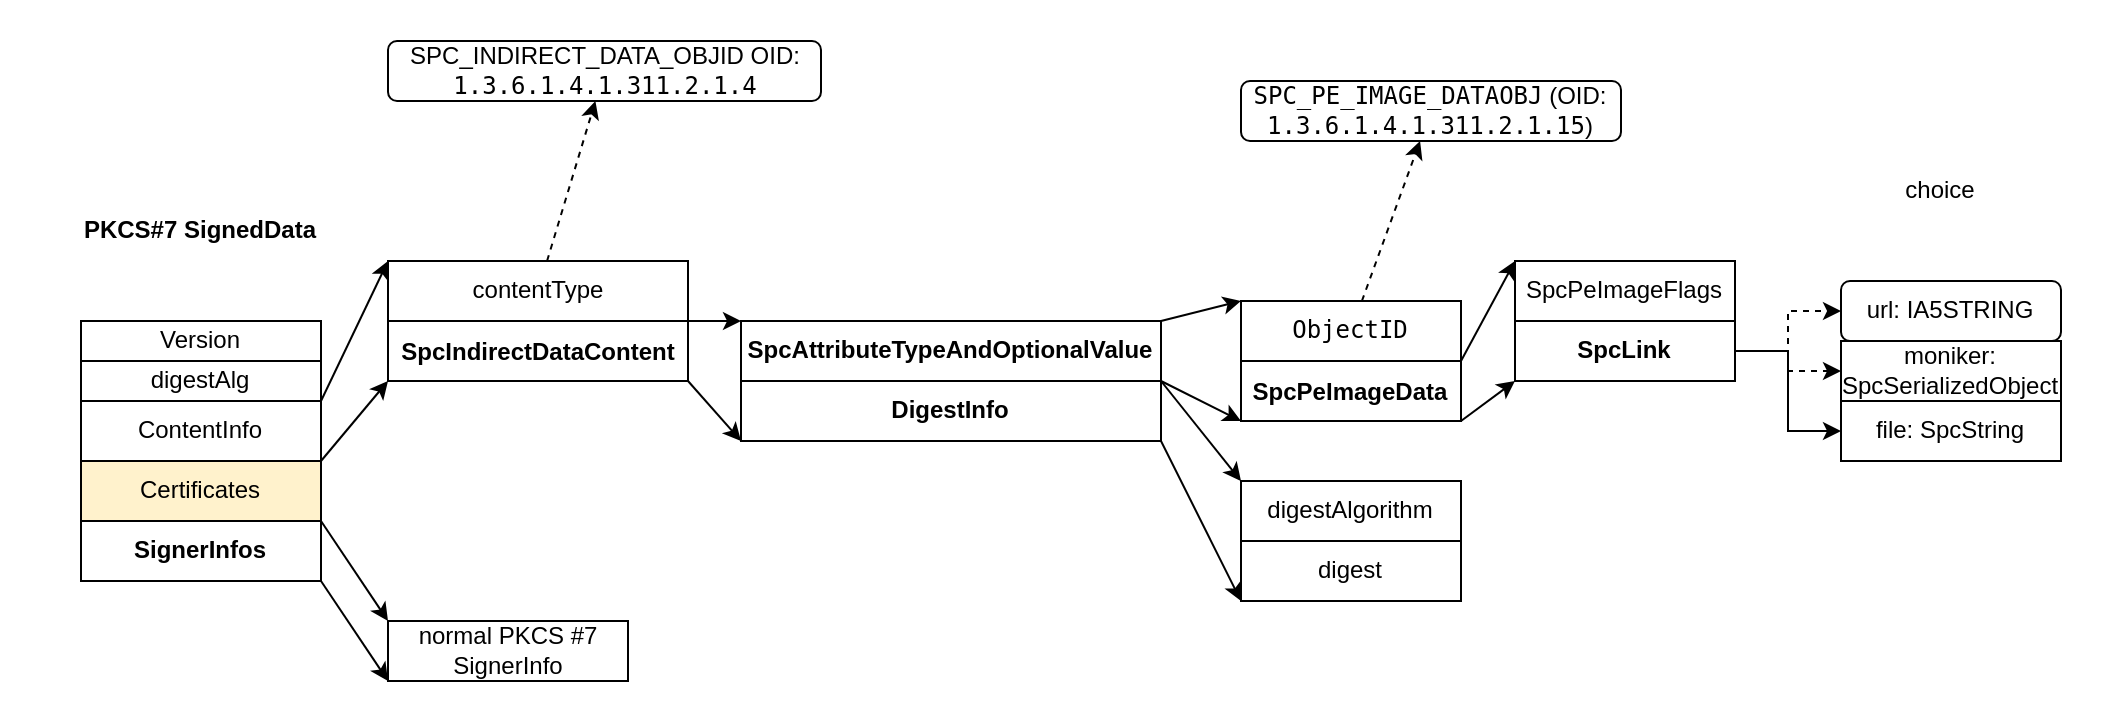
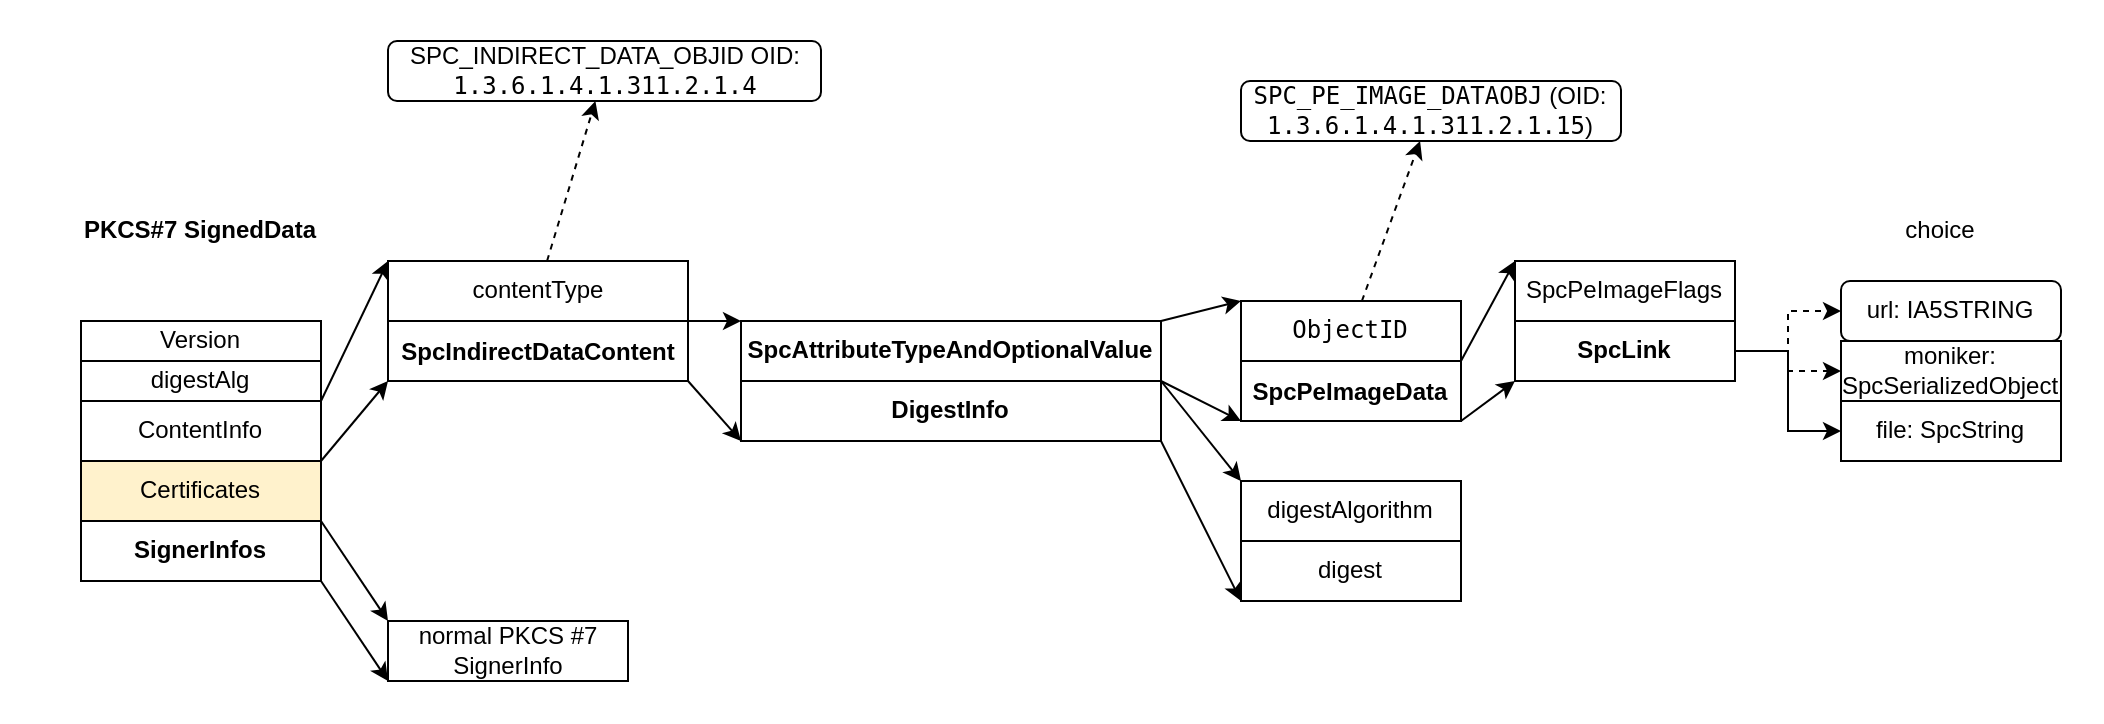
(1941, 191) -> (1941, 231)
